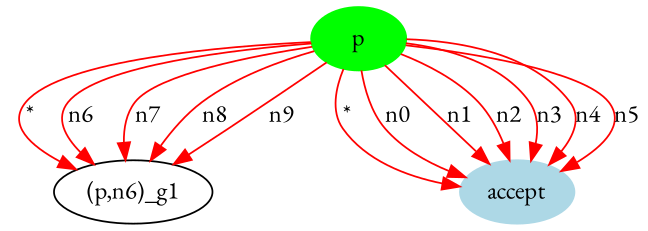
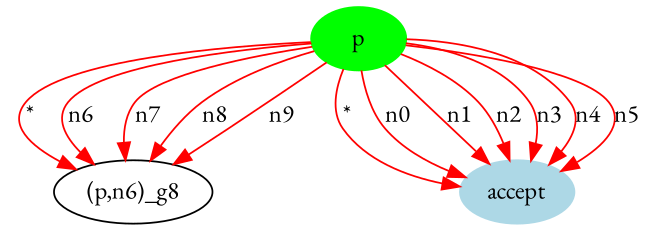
(133, 192) -> (133, 192)
